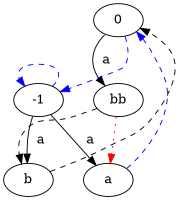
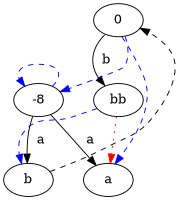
(106, 60) -> (106, 60)
(39, 100) -> (39, 100)
(165, 111) -> (147, 97)
(48, 120) -> (48, 120)
